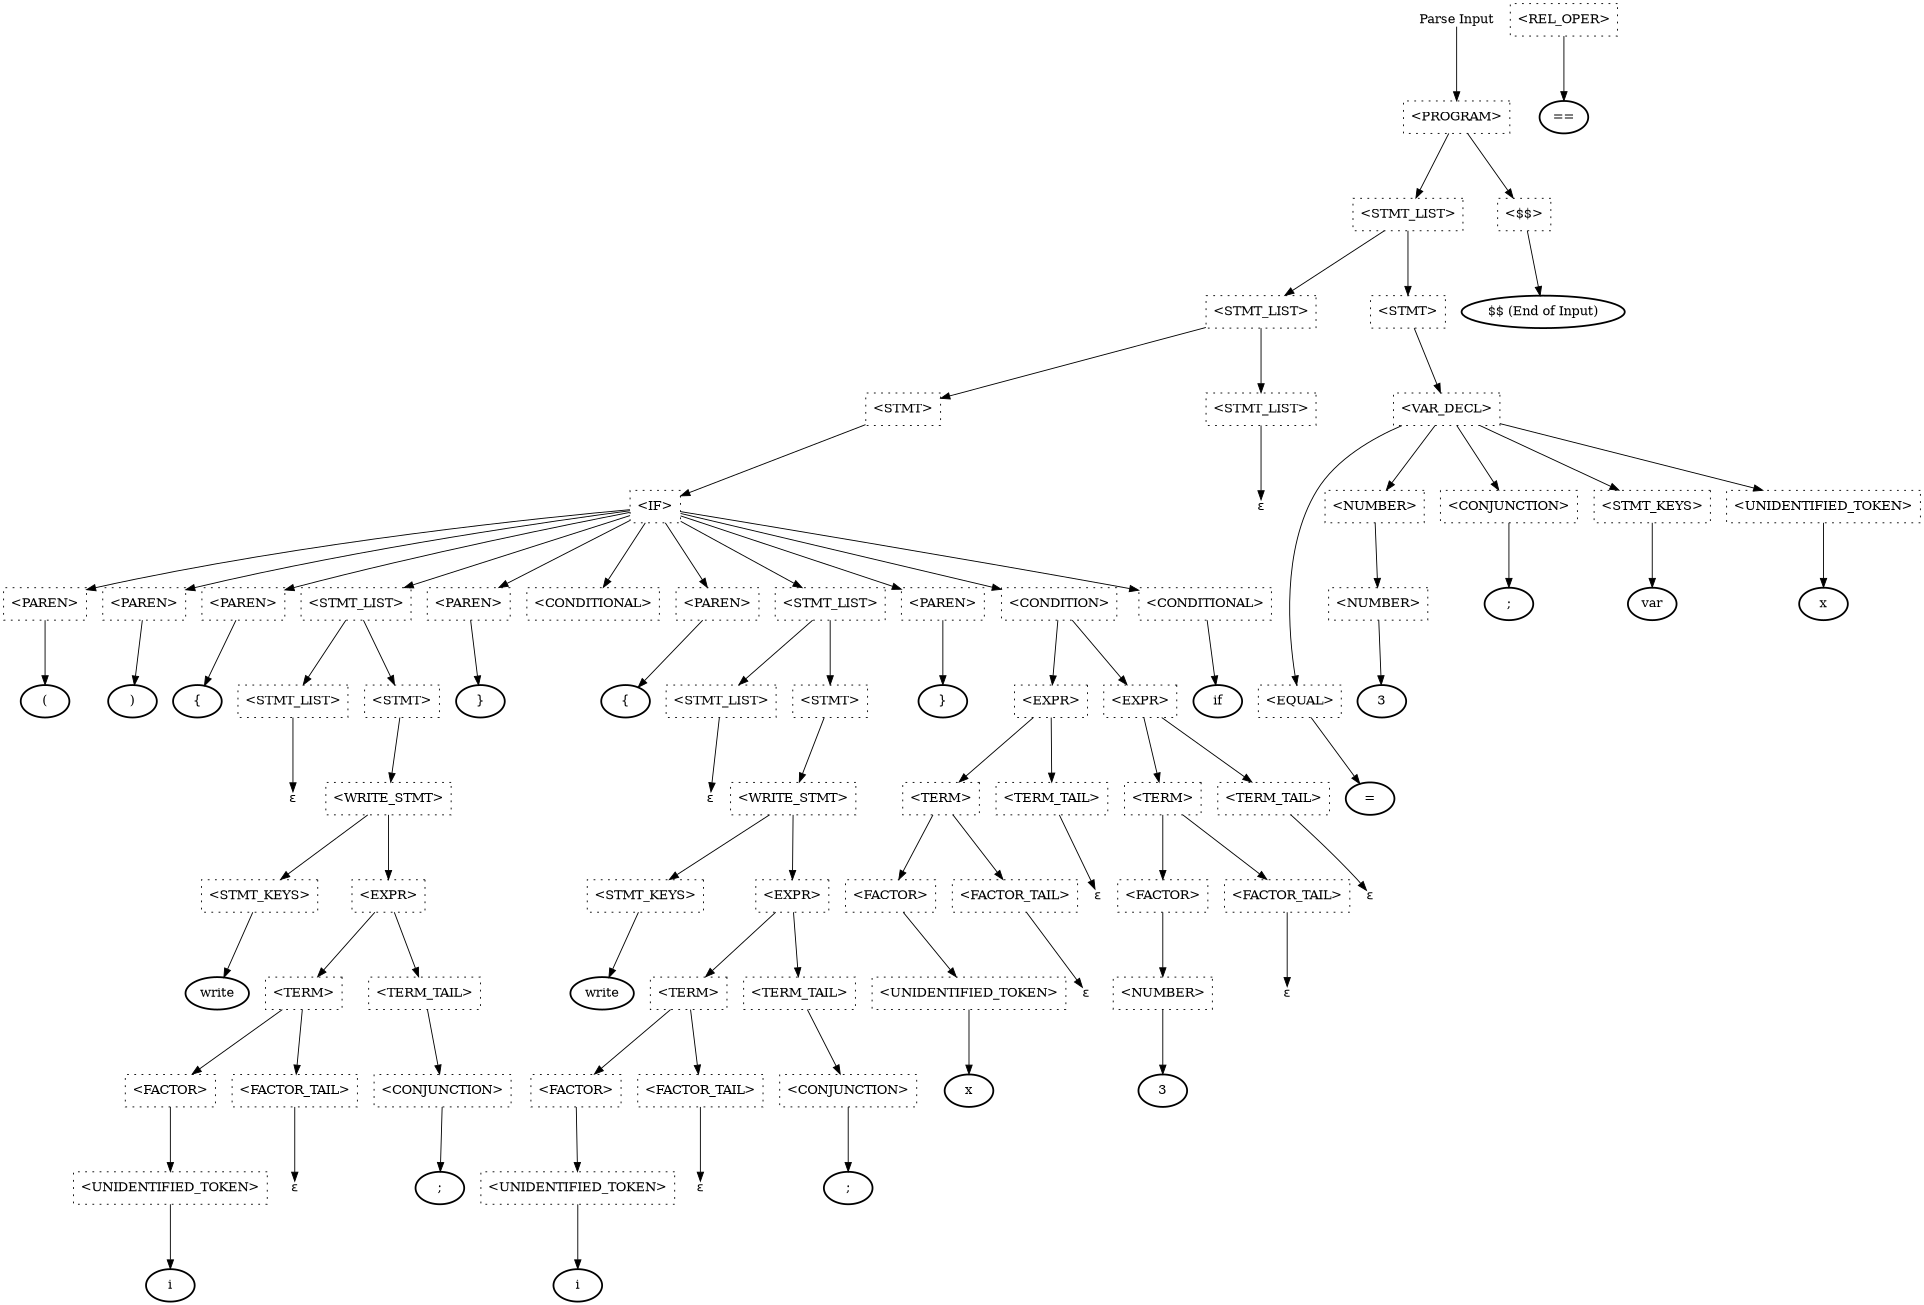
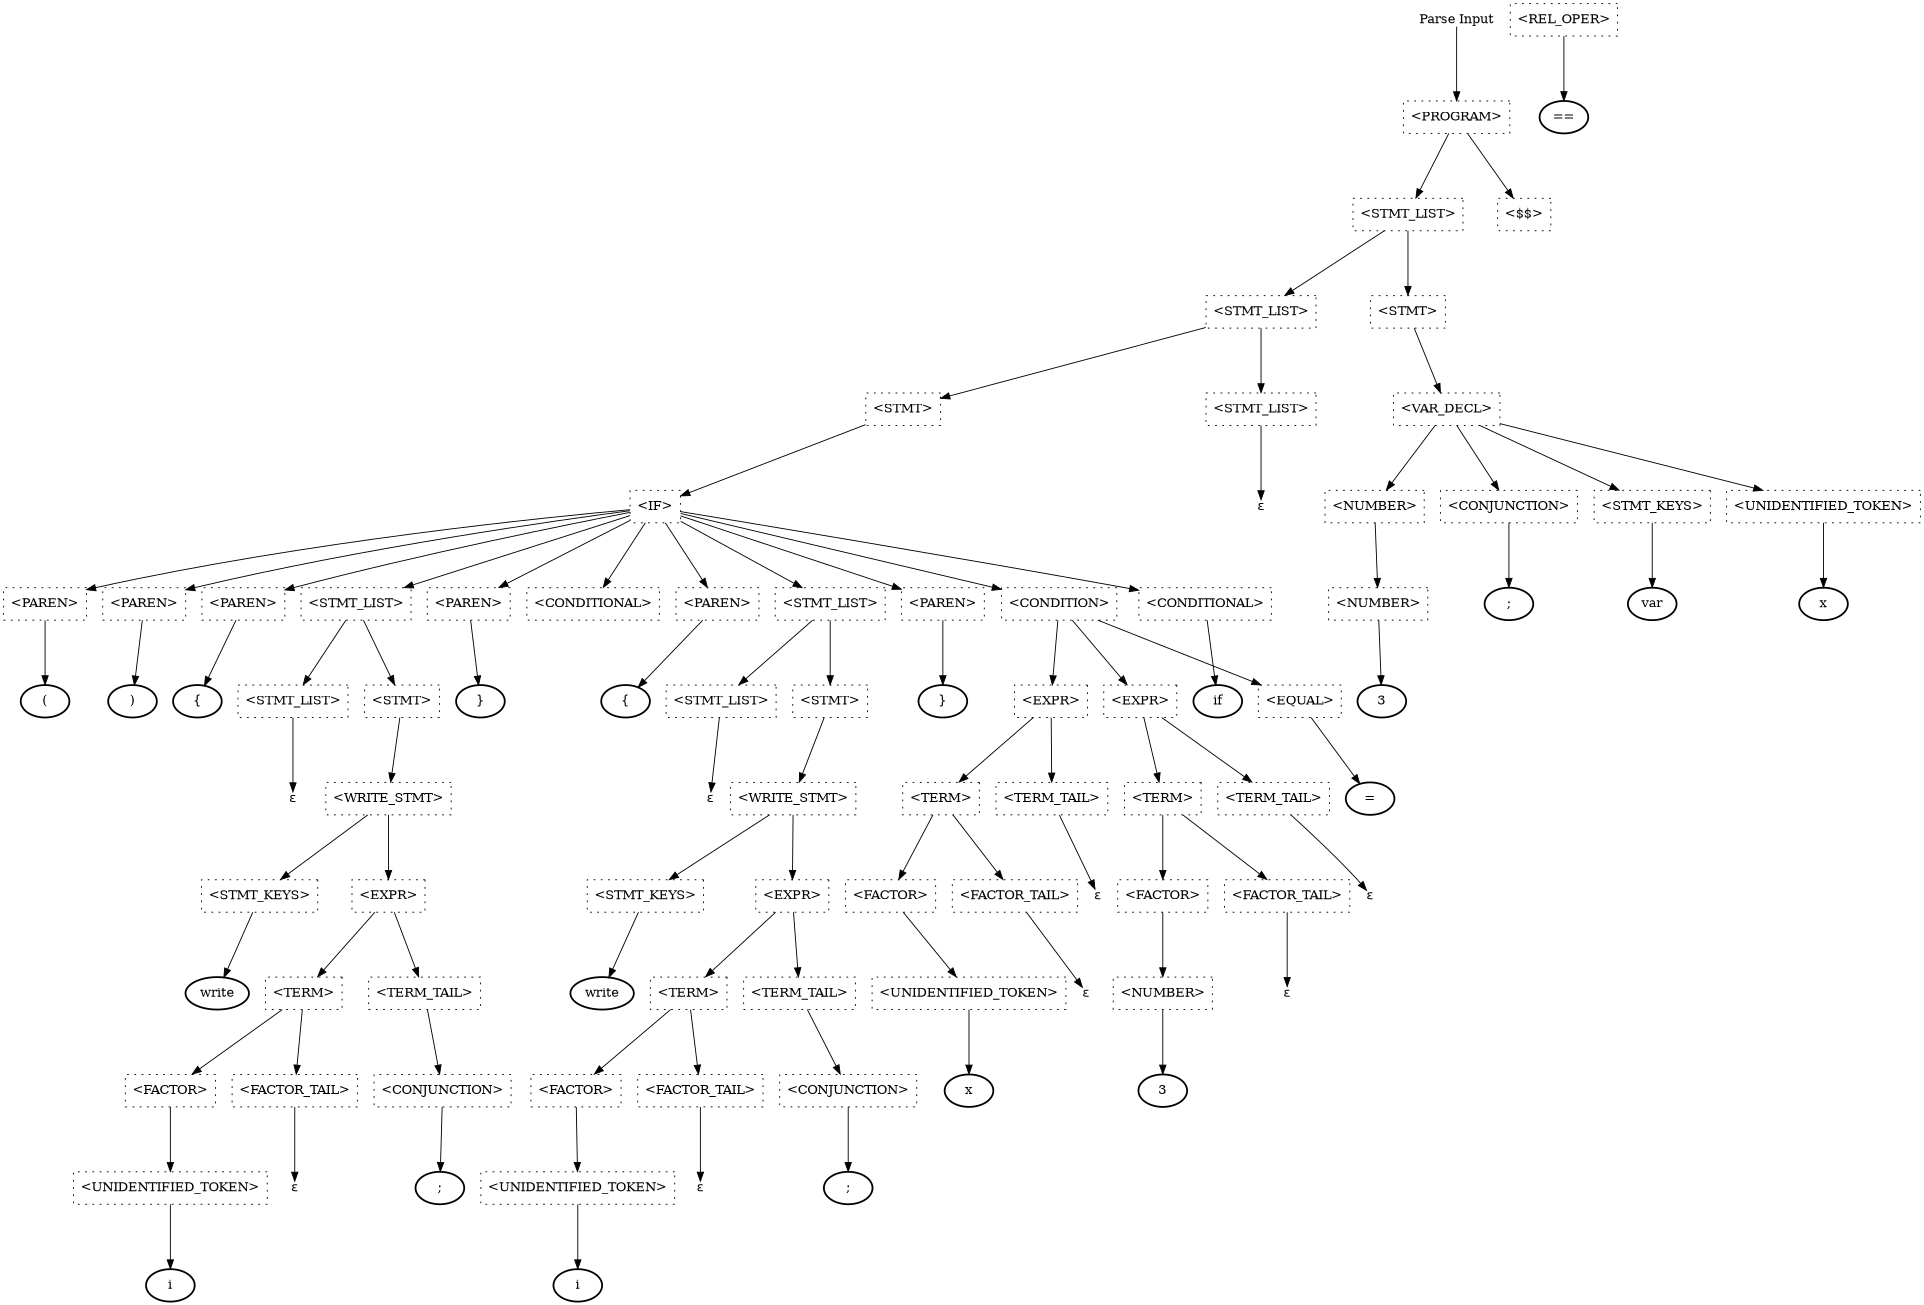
(1543, 312) -> none
(1301, 528) -> (1175, 651)
